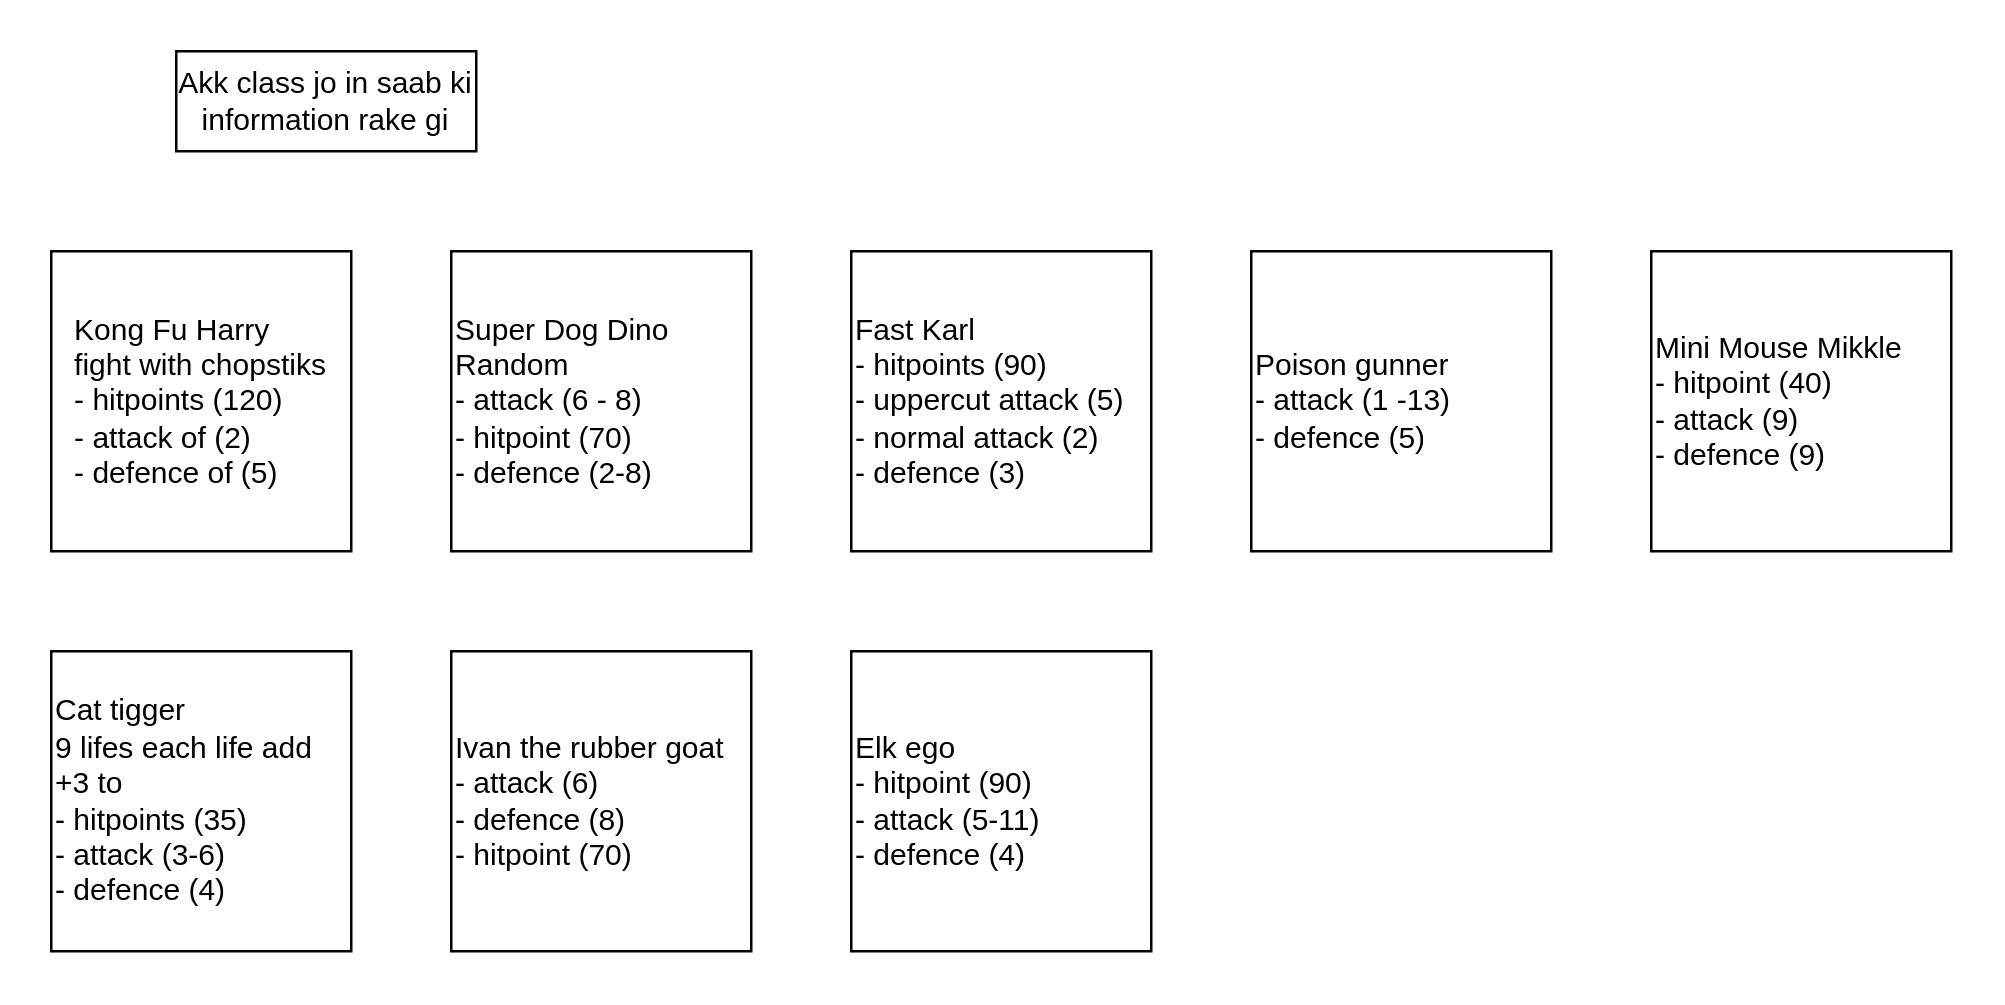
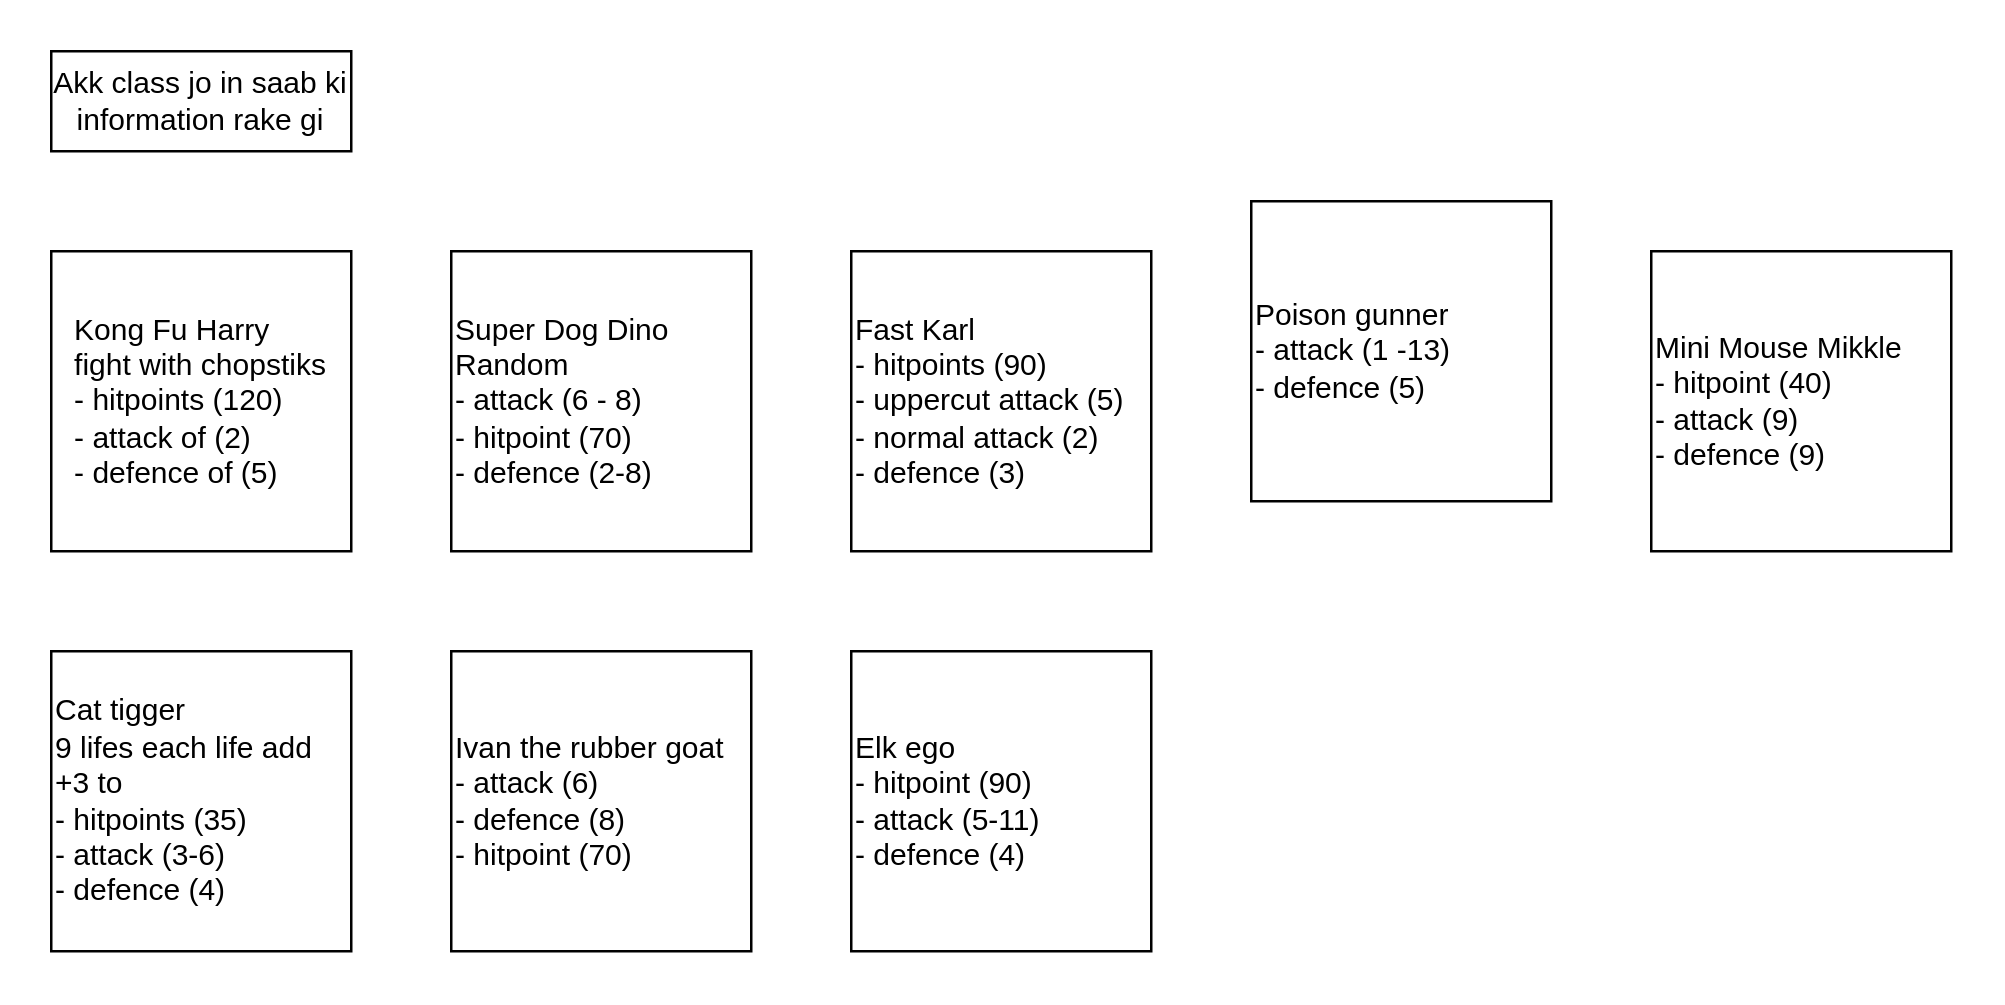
(326, 101) -> (201, 101)
(1401, 401) -> (1401, 351)
